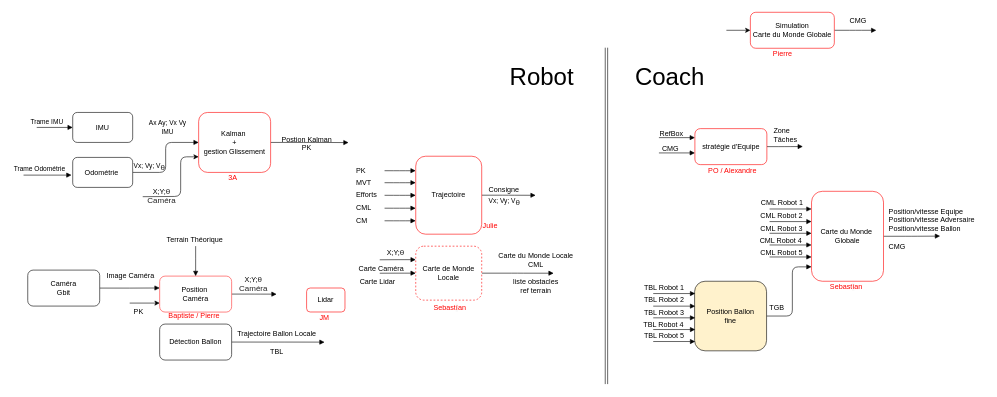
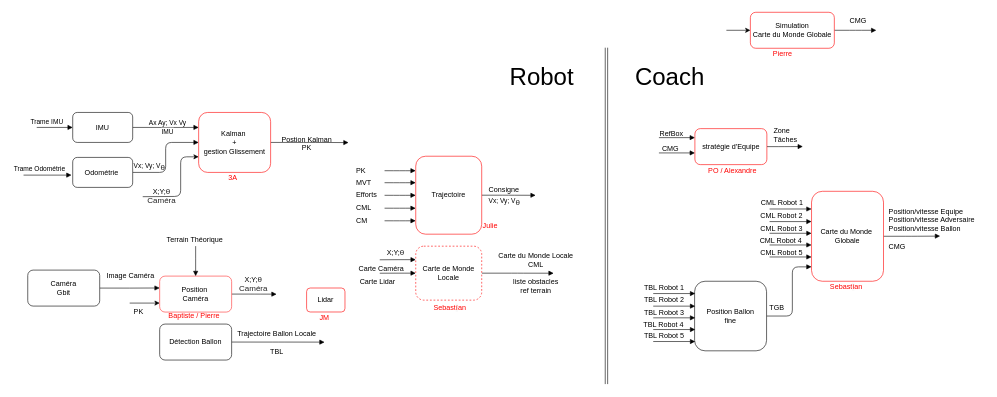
none -> (147, 128)
(731, 316) -> (731, 316)
